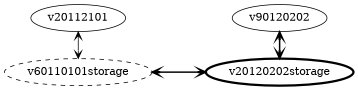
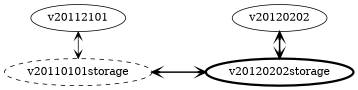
(280, 18) -> (280, 18)
(78, 72) -> (78, 72)
